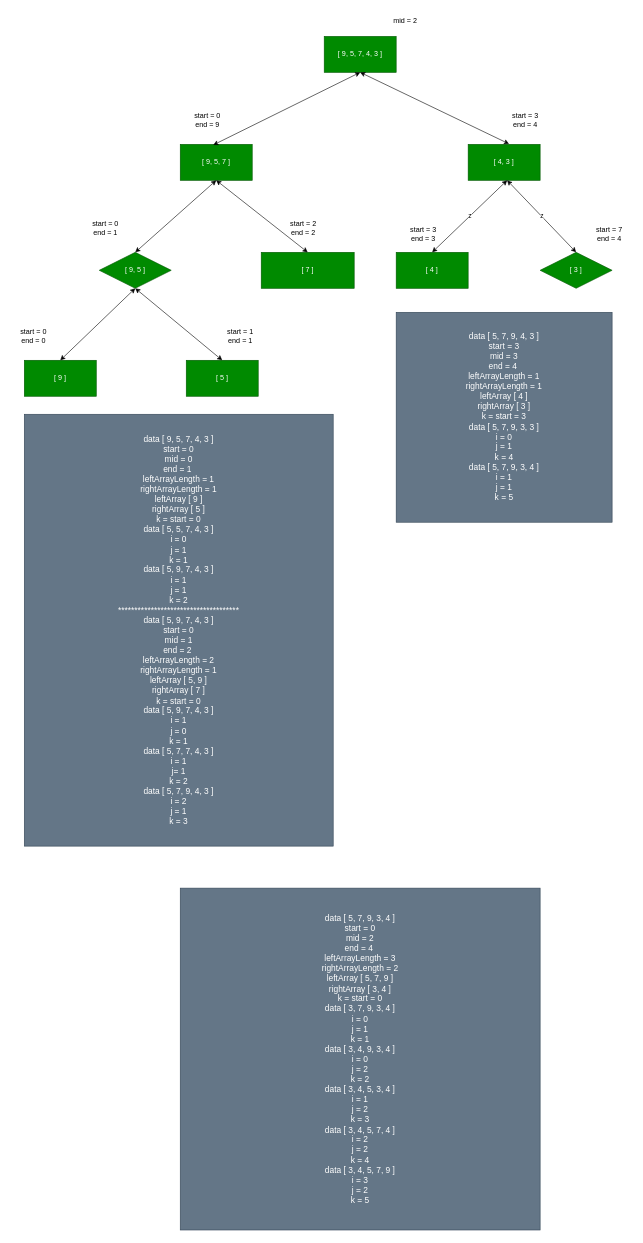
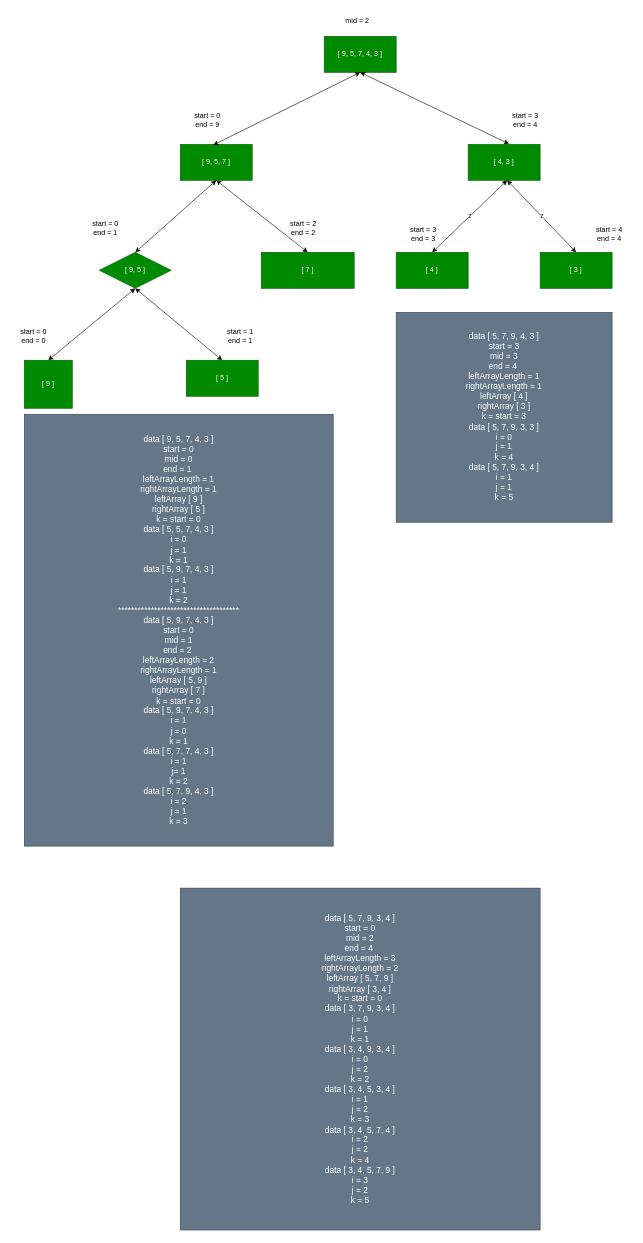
(405, 21) -> (357, 21)
(610, 234) -> (610, 234)
(576, 270) -> (576, 270)
(60, 378) -> (48, 384)
